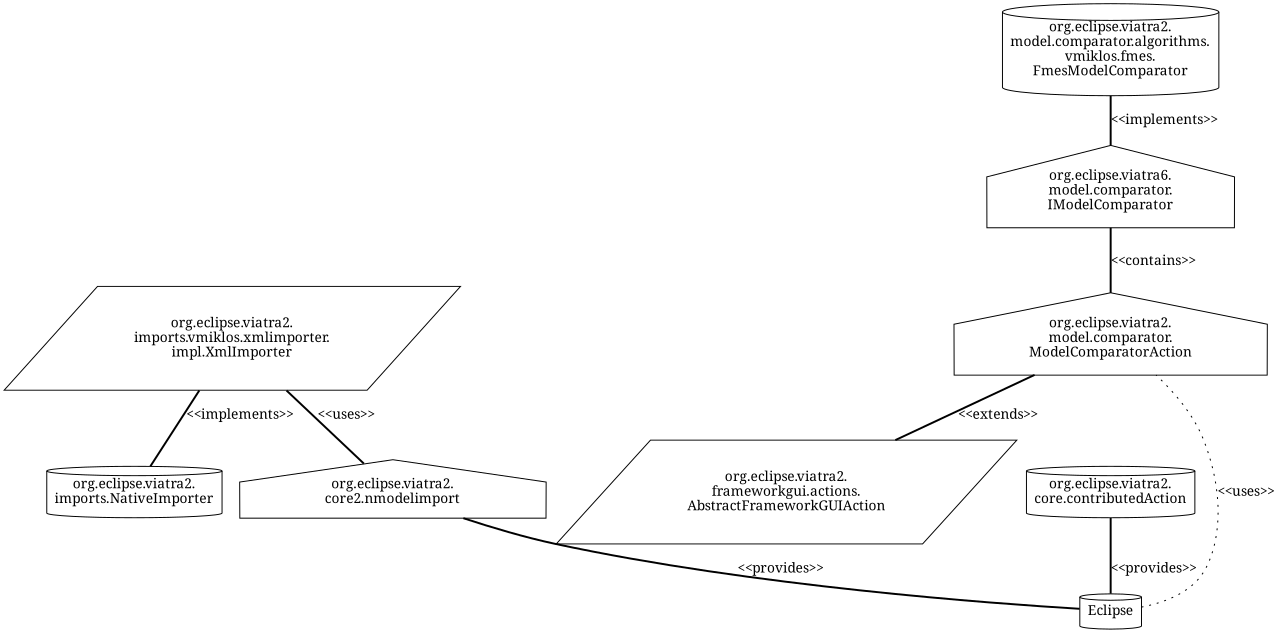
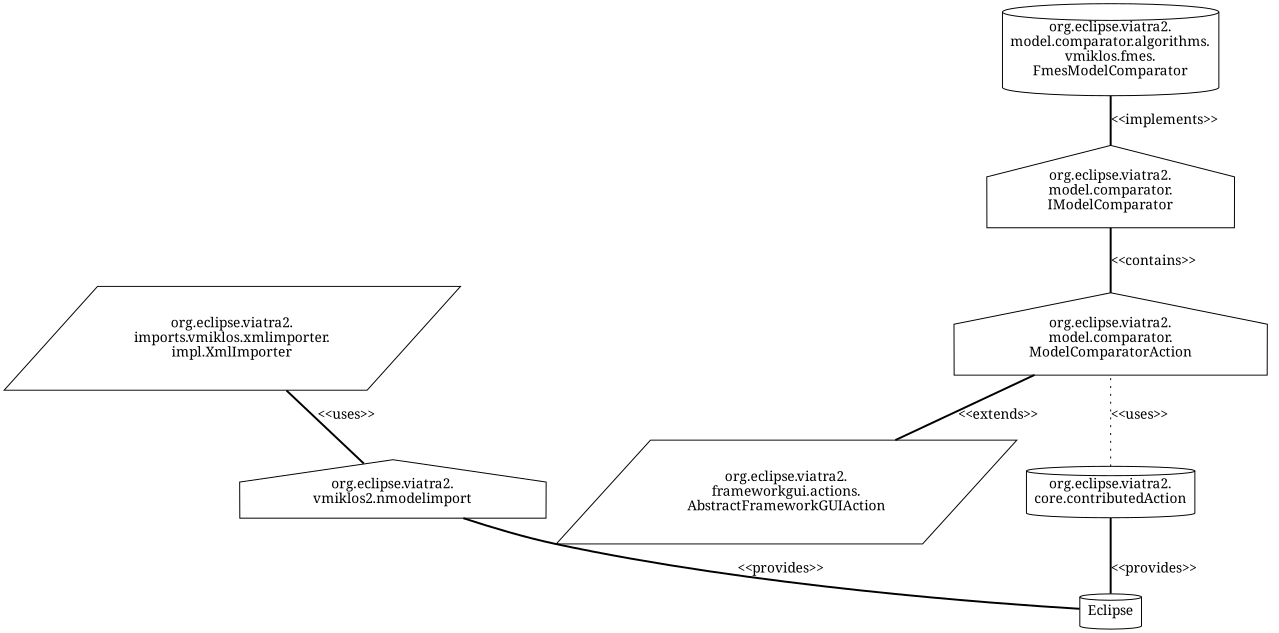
(1111, 191) -> (1111, 191)
(134, 492) -> none
(393, 492) -> (393, 492)
(1218, 502) -> (1111, 421)
